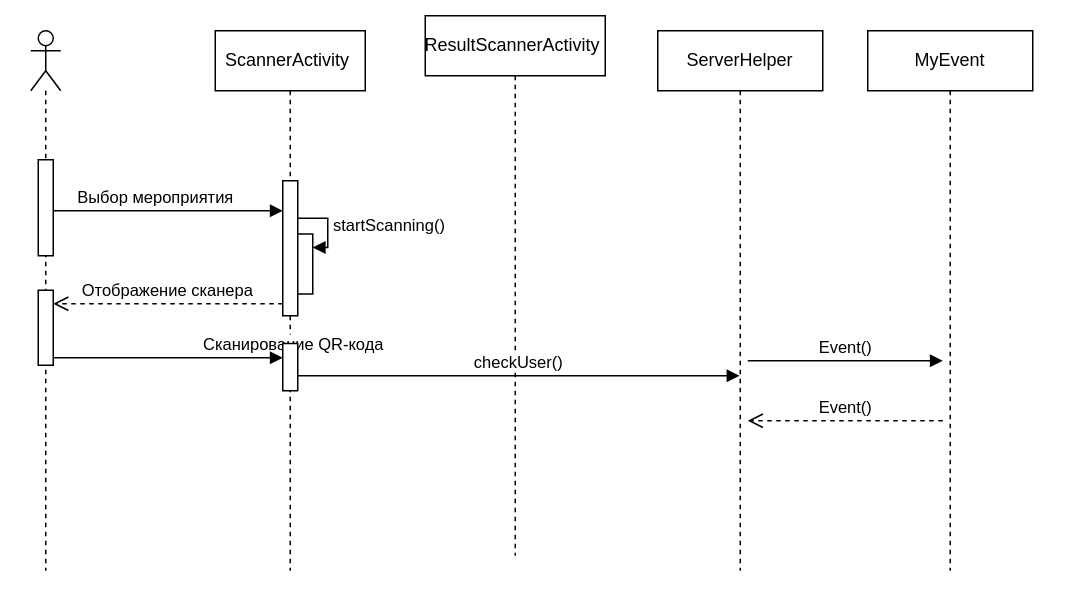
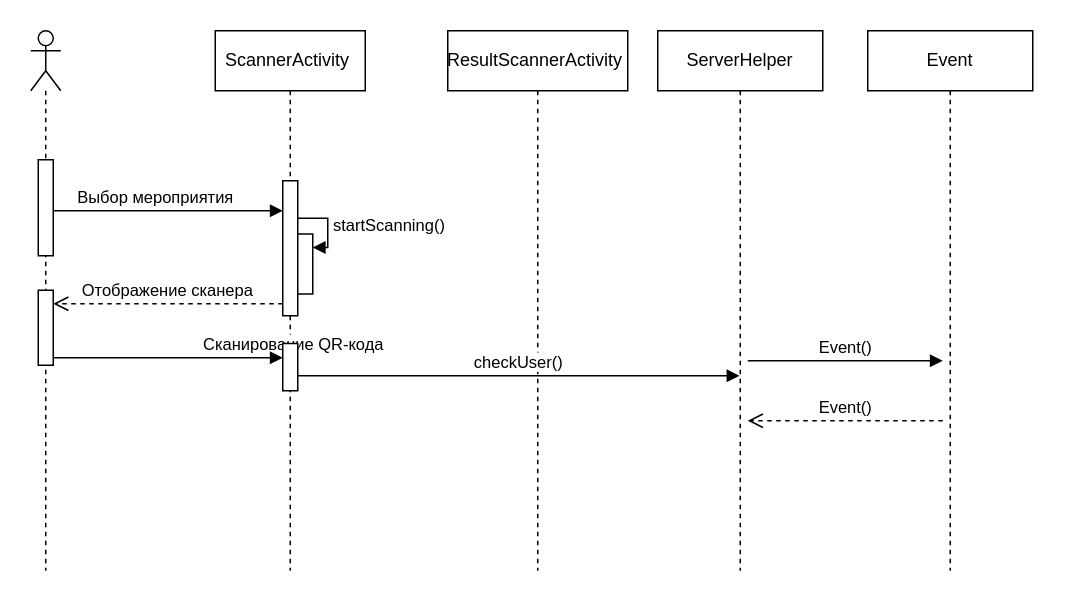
(950, 61) -> (950, 61)
(515, 286) -> (538, 301)
